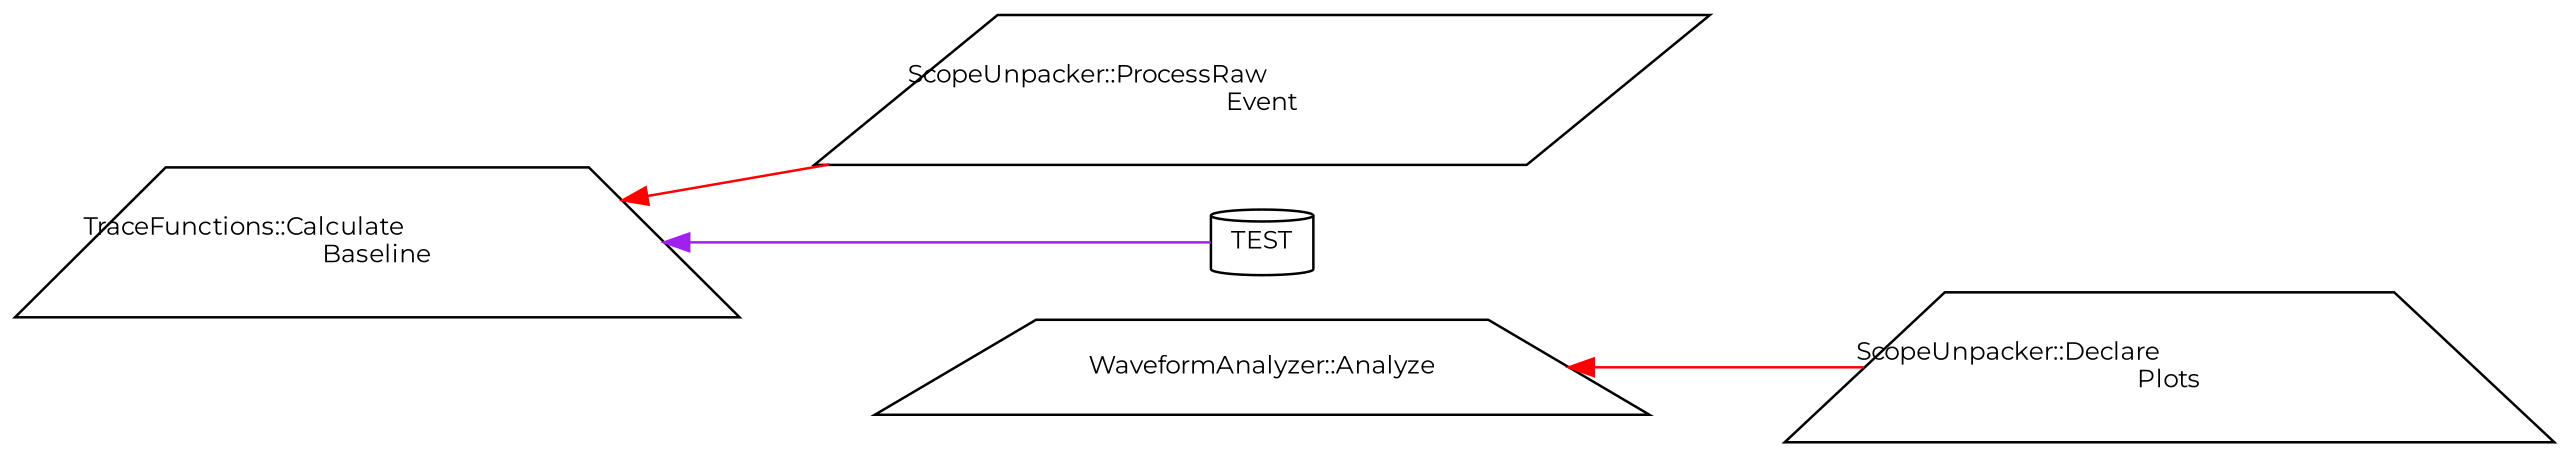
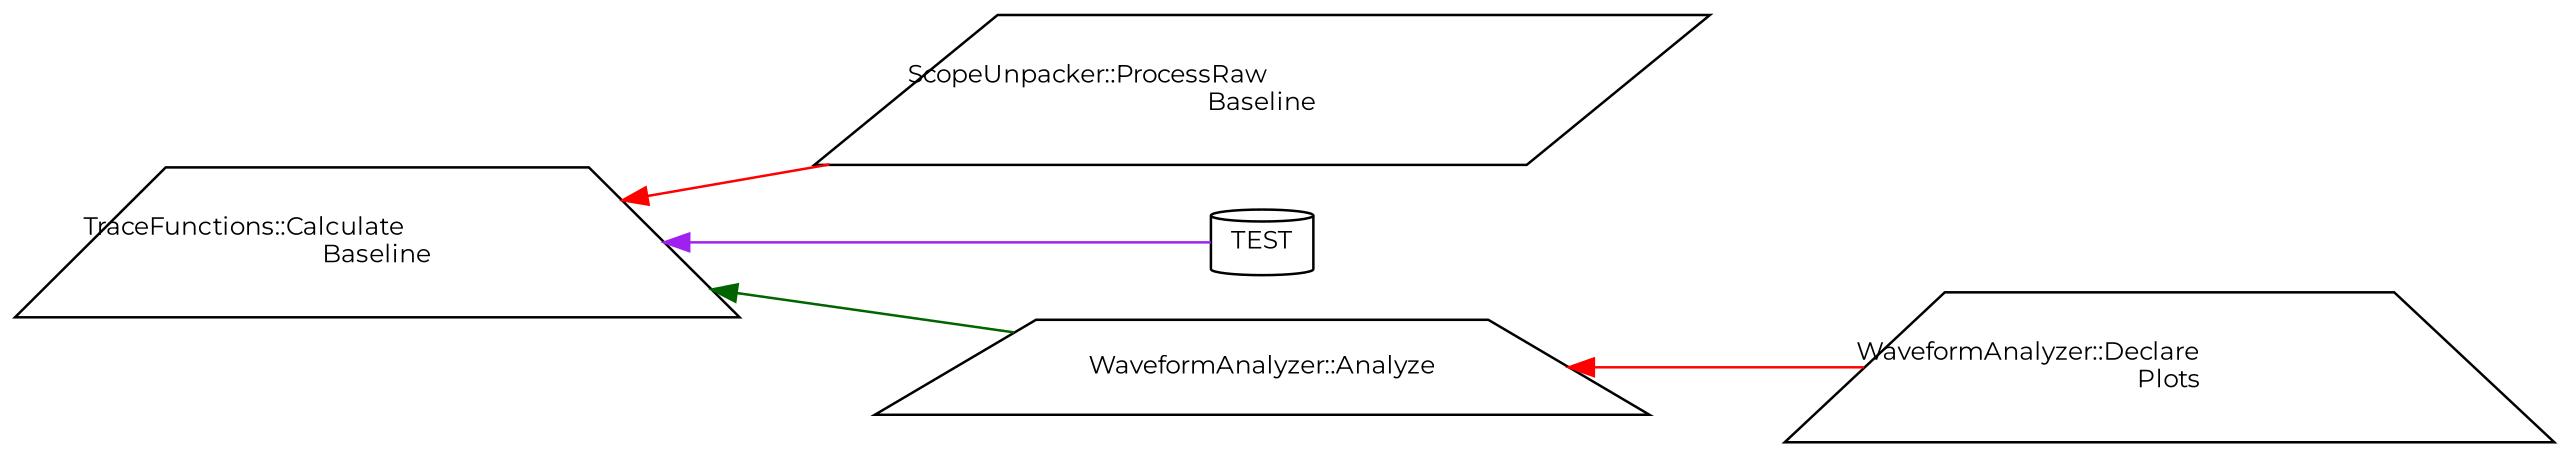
(1262, 90) -> (1262, 90)
none -> (875, 313)
(2169, 367) -> (2169, 367)
